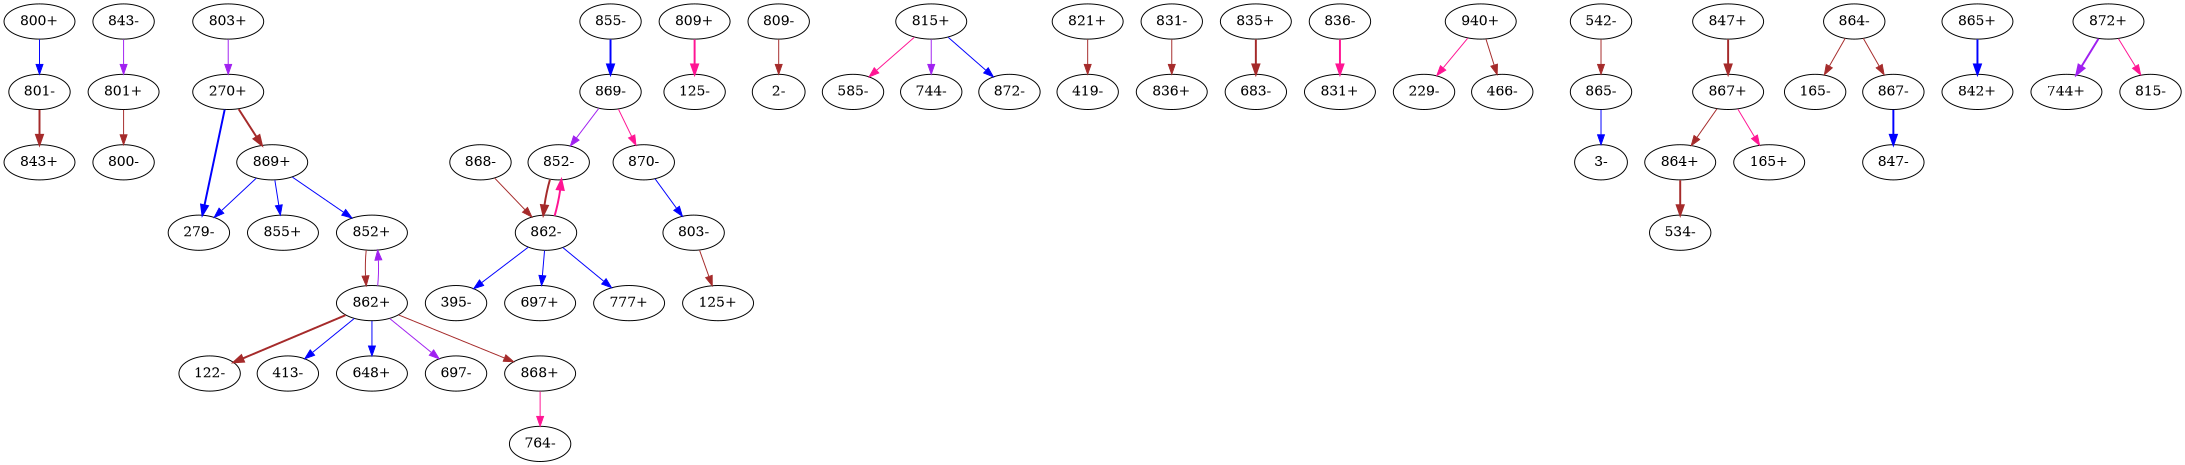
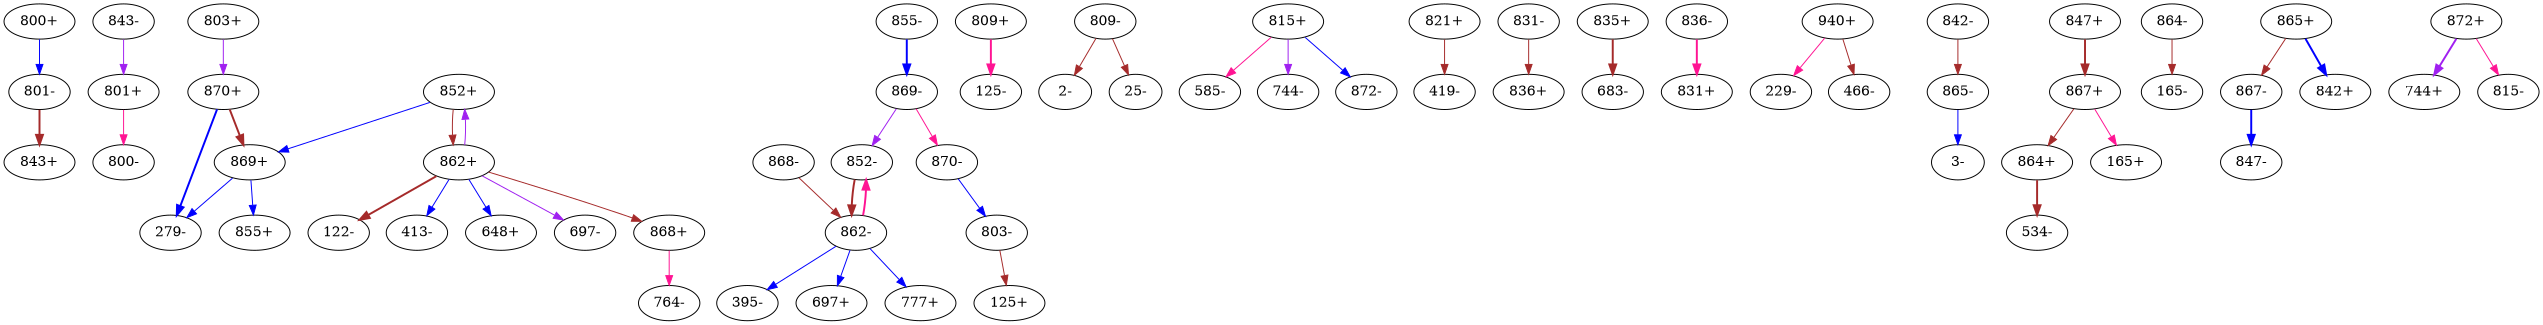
(1601, 22) -> (1958, 22)
(1871, 52) -> (2276, 53)
(228, 92) -> (223, 92)
none -> (1136, 92)
(124, 122) -> (124, 122)
(318, 195) -> (359, 126)
